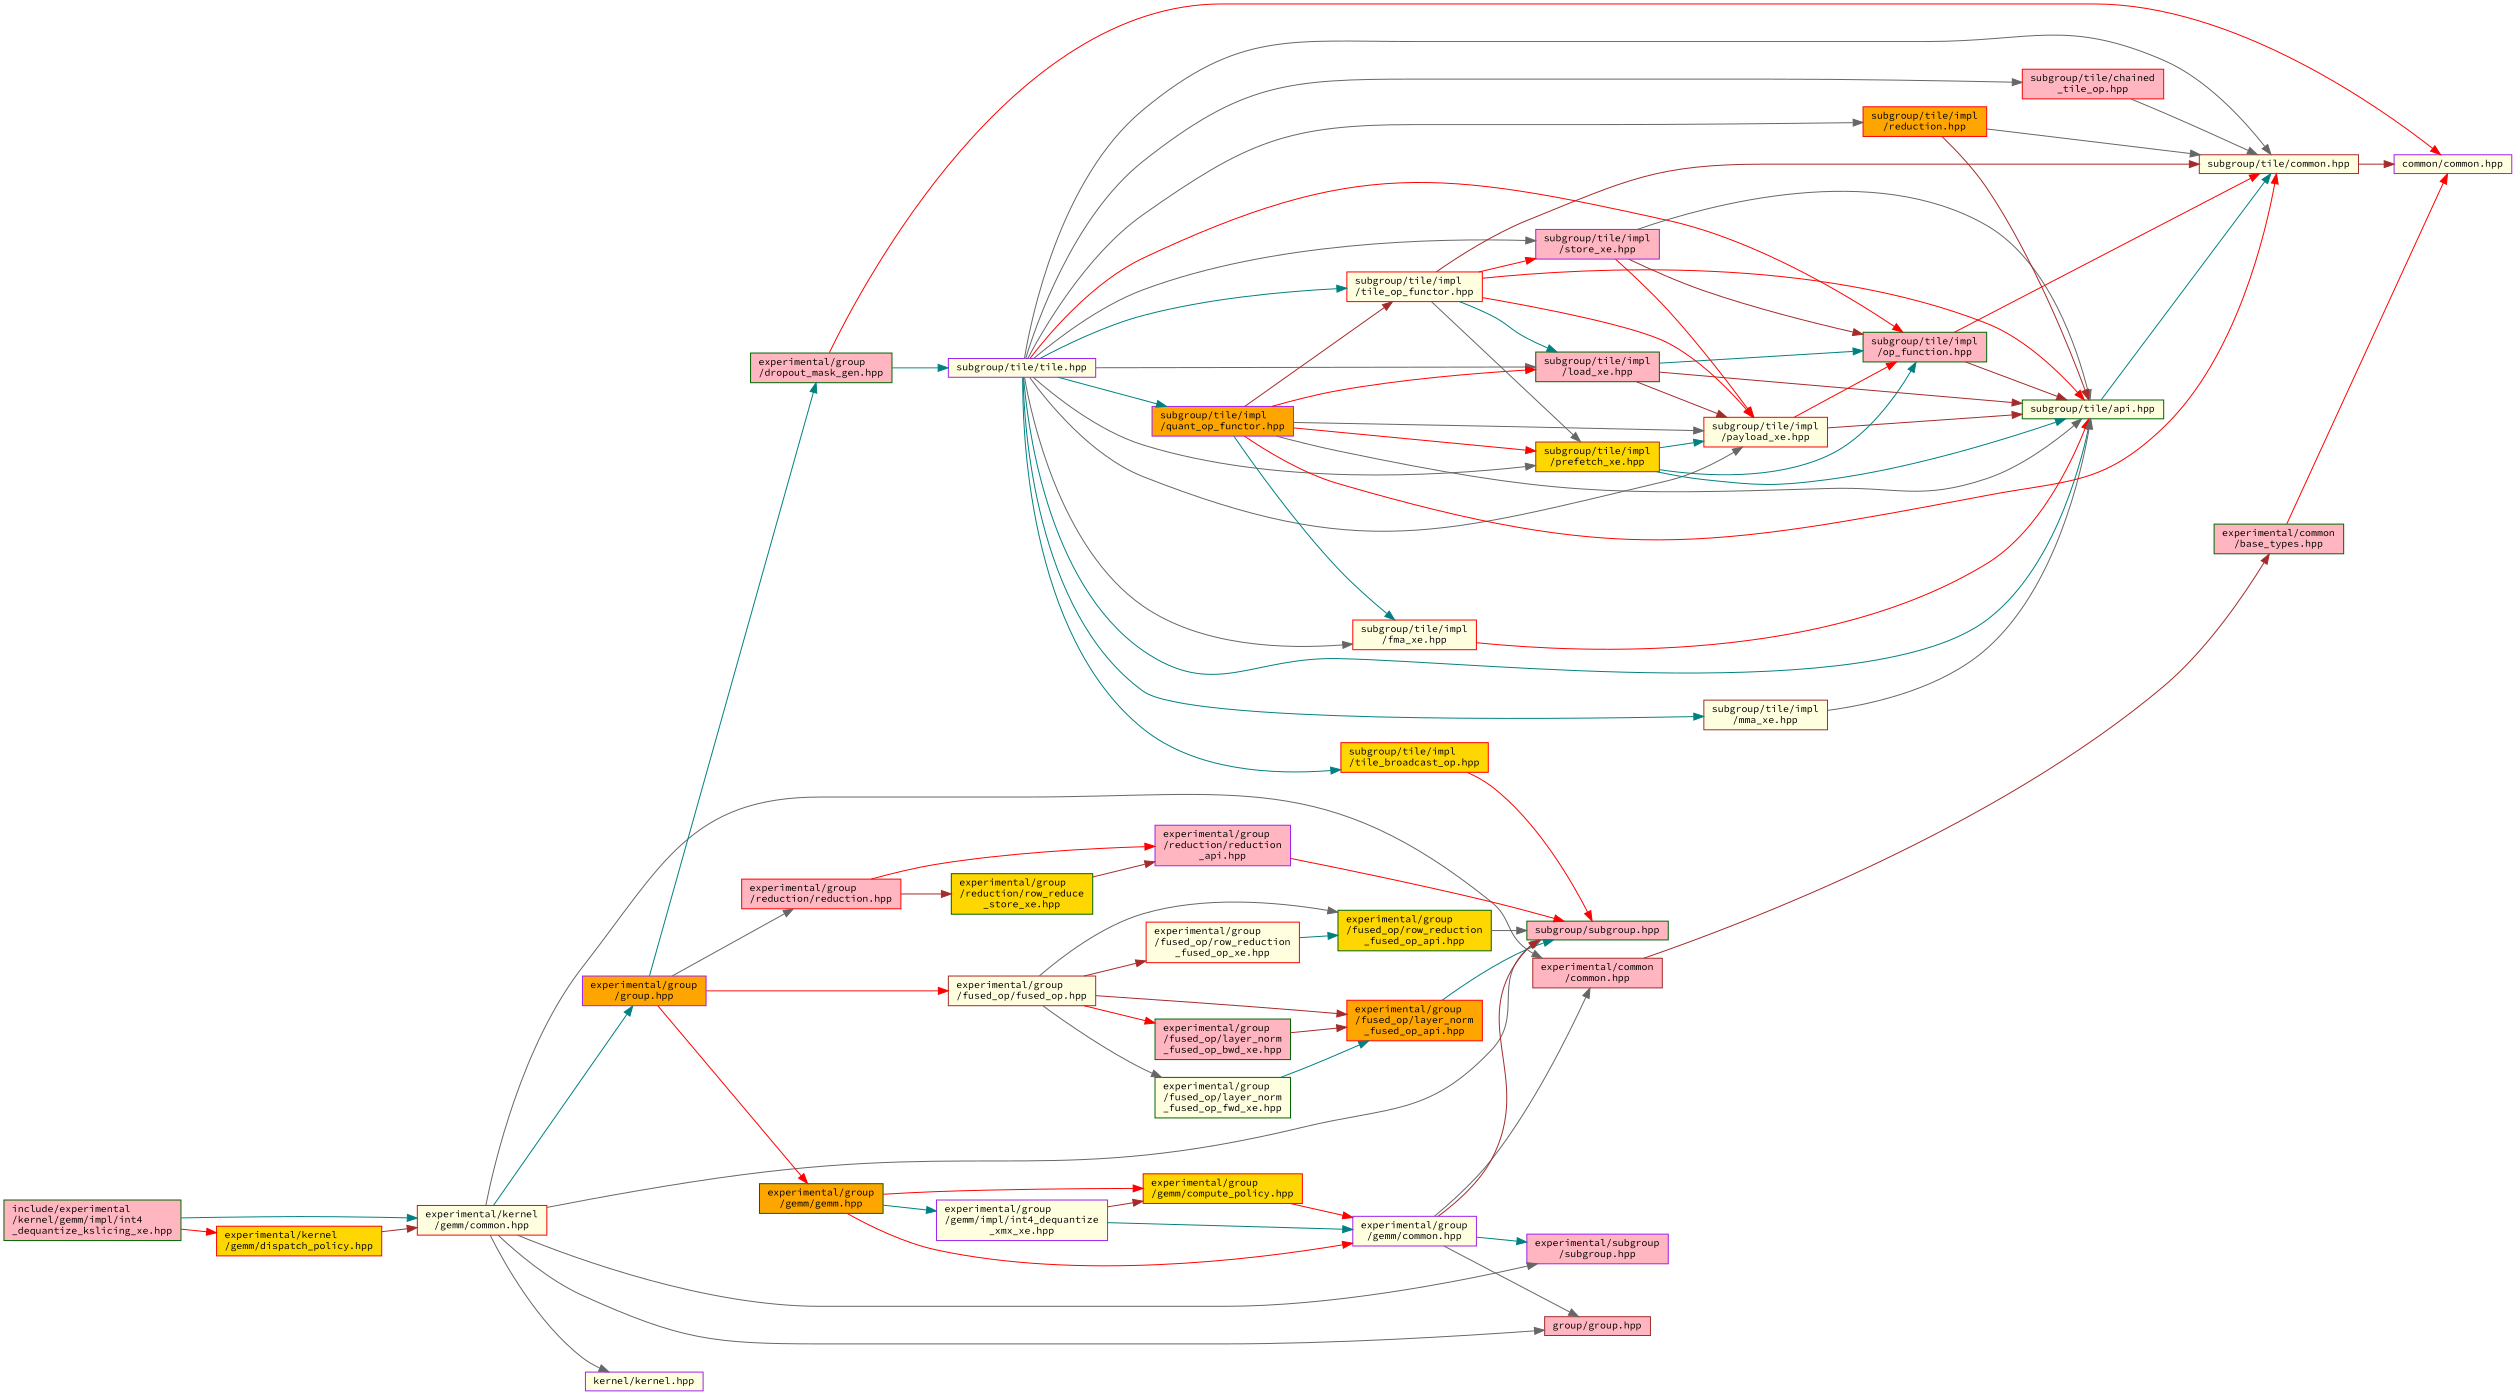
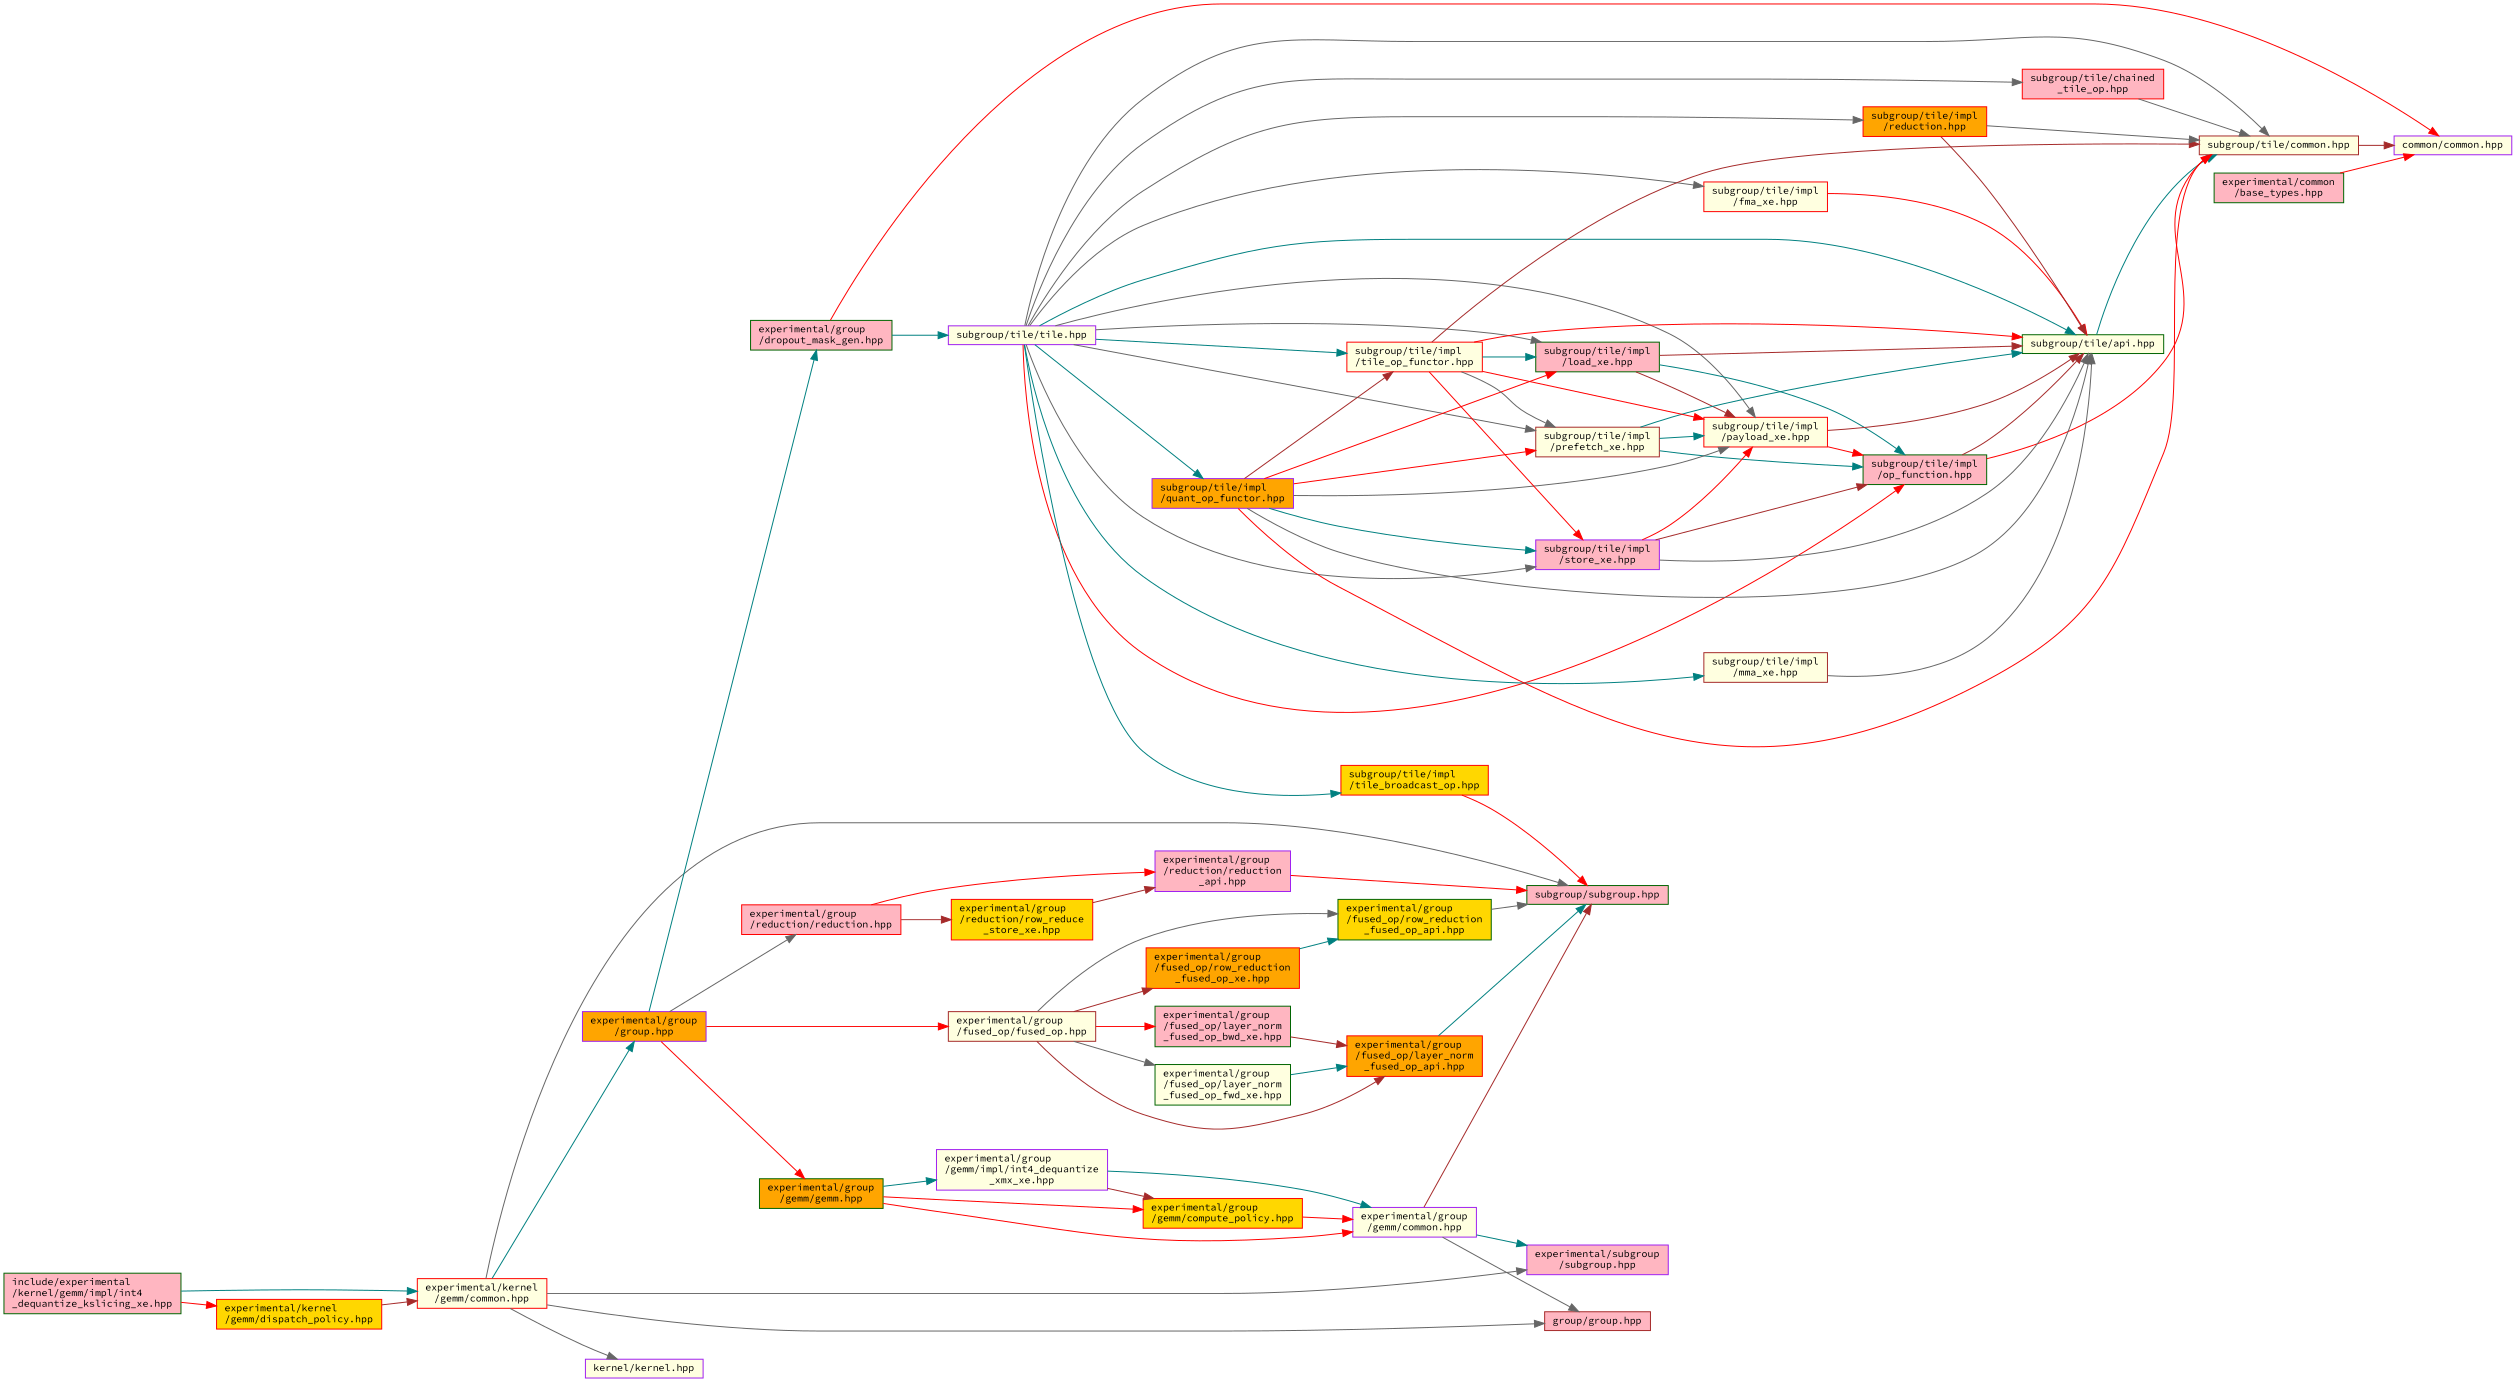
(1598, 457) -> (1598, 442)
(1304, 530) -> (1396, 536)
(1022, 894) -> (1022, 920)
(1223, 942) -> (1223, 968)
(1598, 973) -> none
